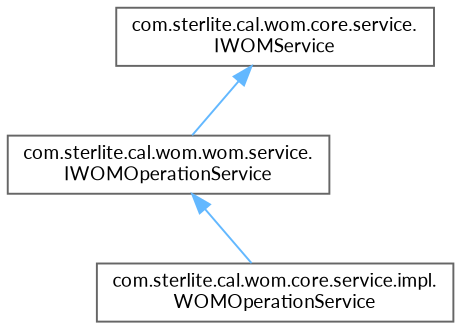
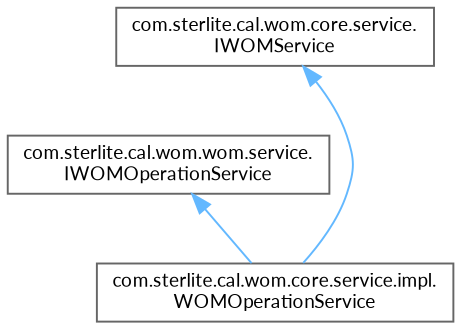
(215, 108) -> (352, 175)
